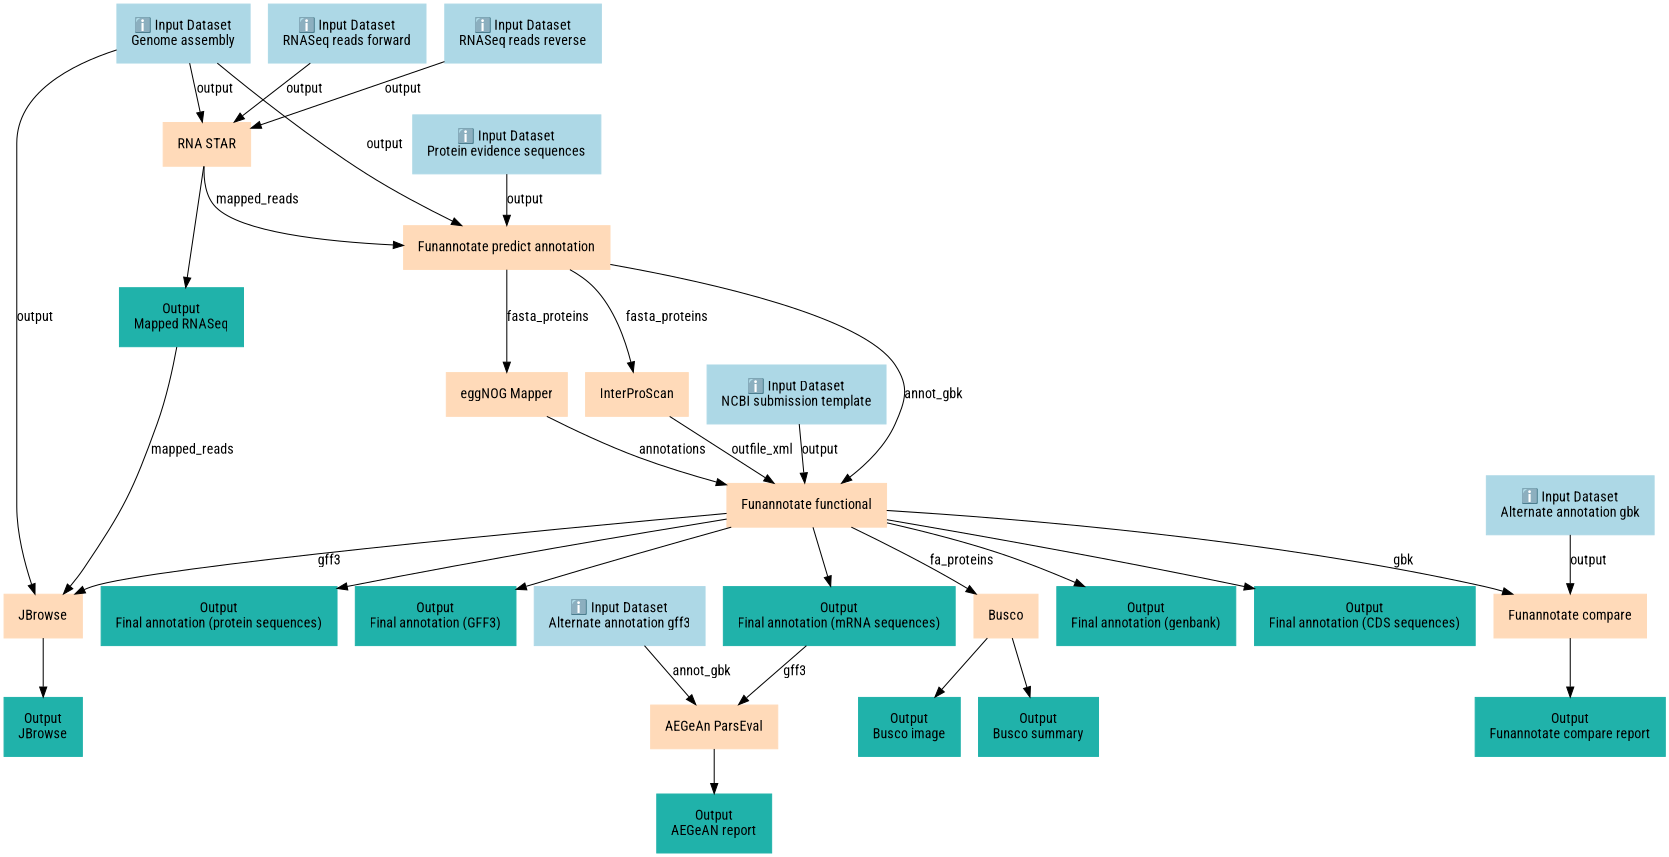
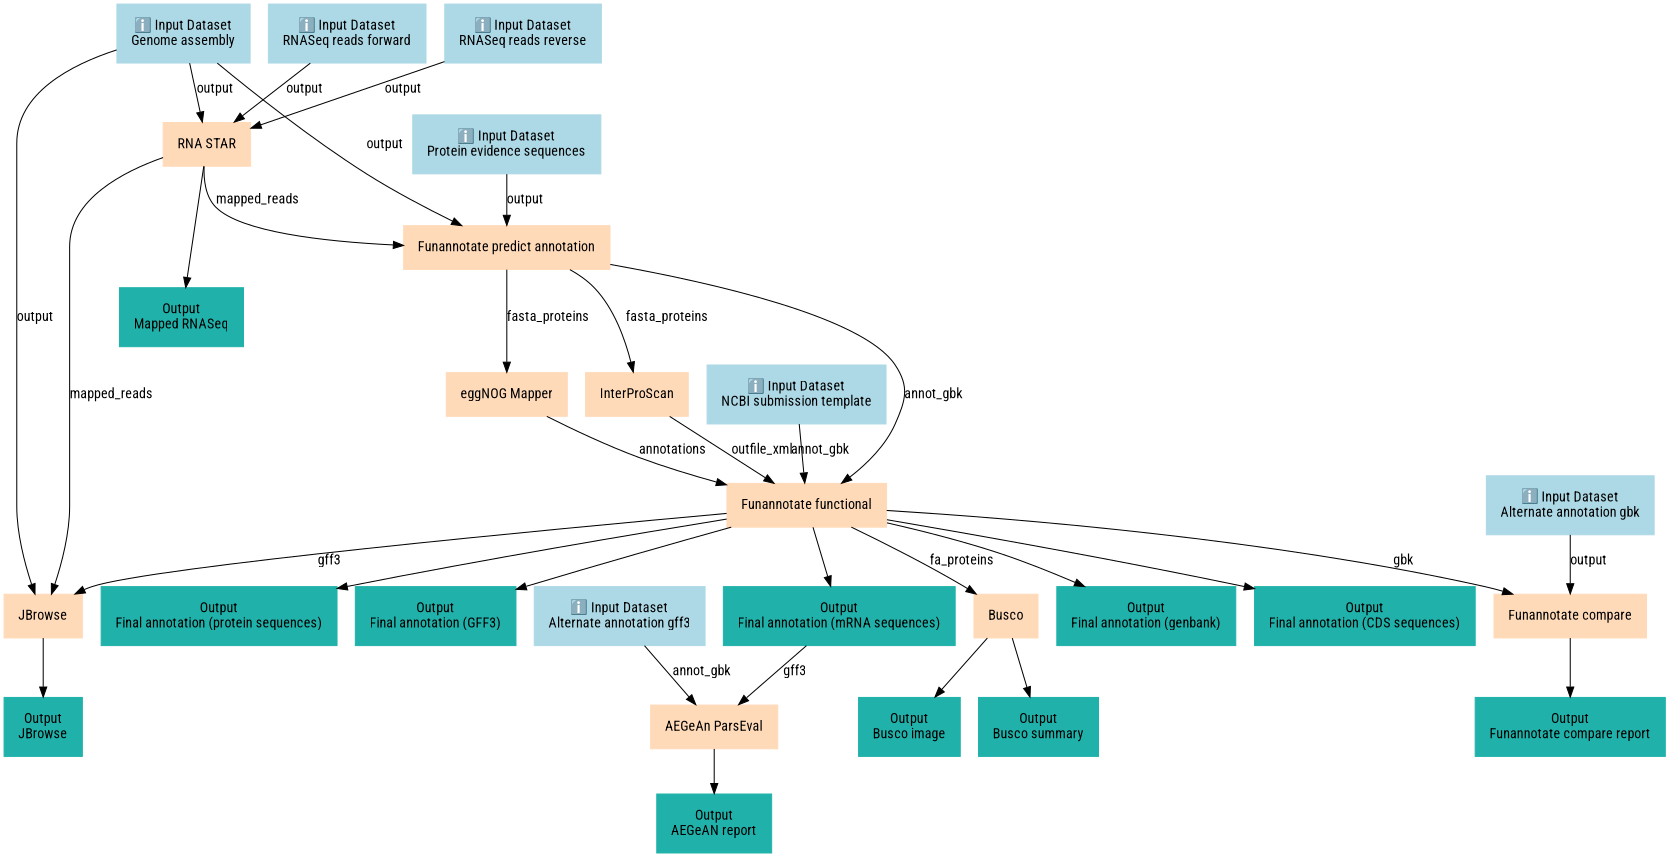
(820, 450) -> (820, 450)
(138, 473) -> (70, 348)
